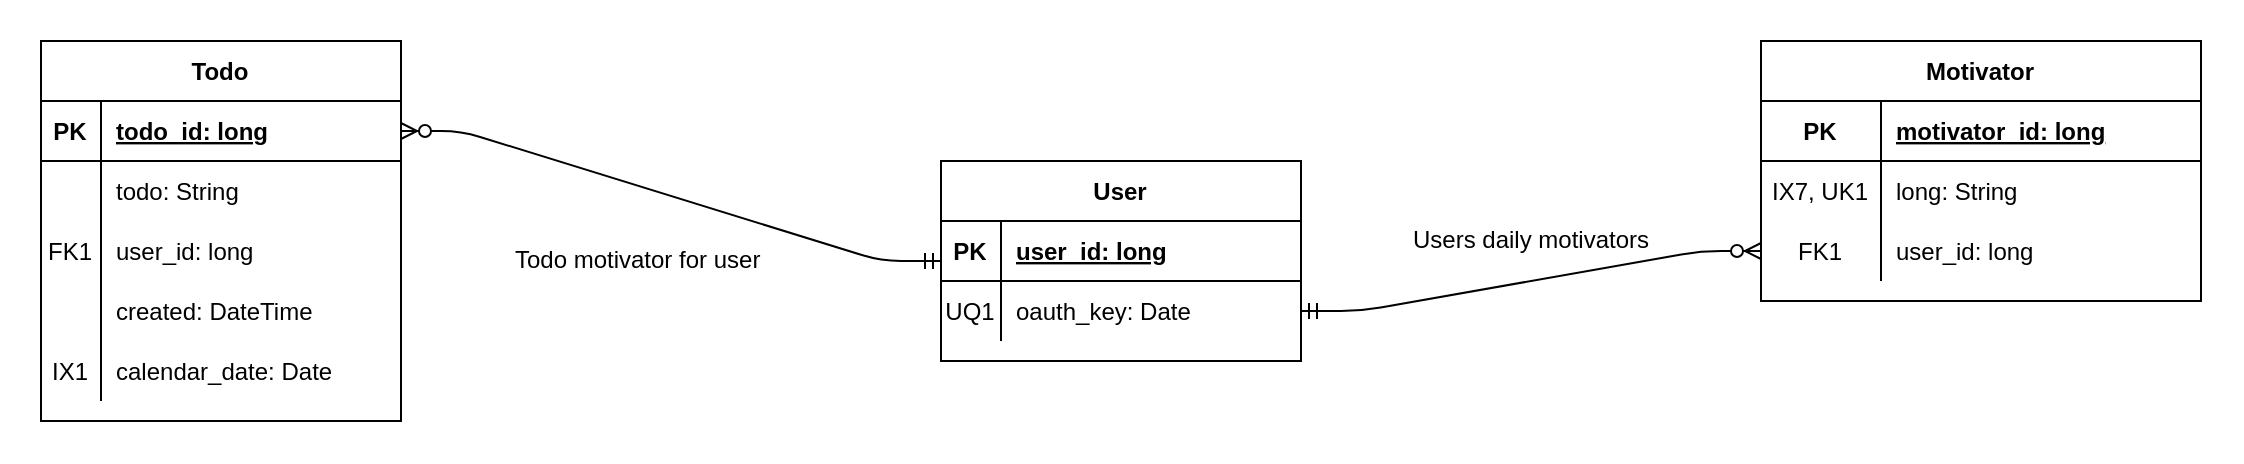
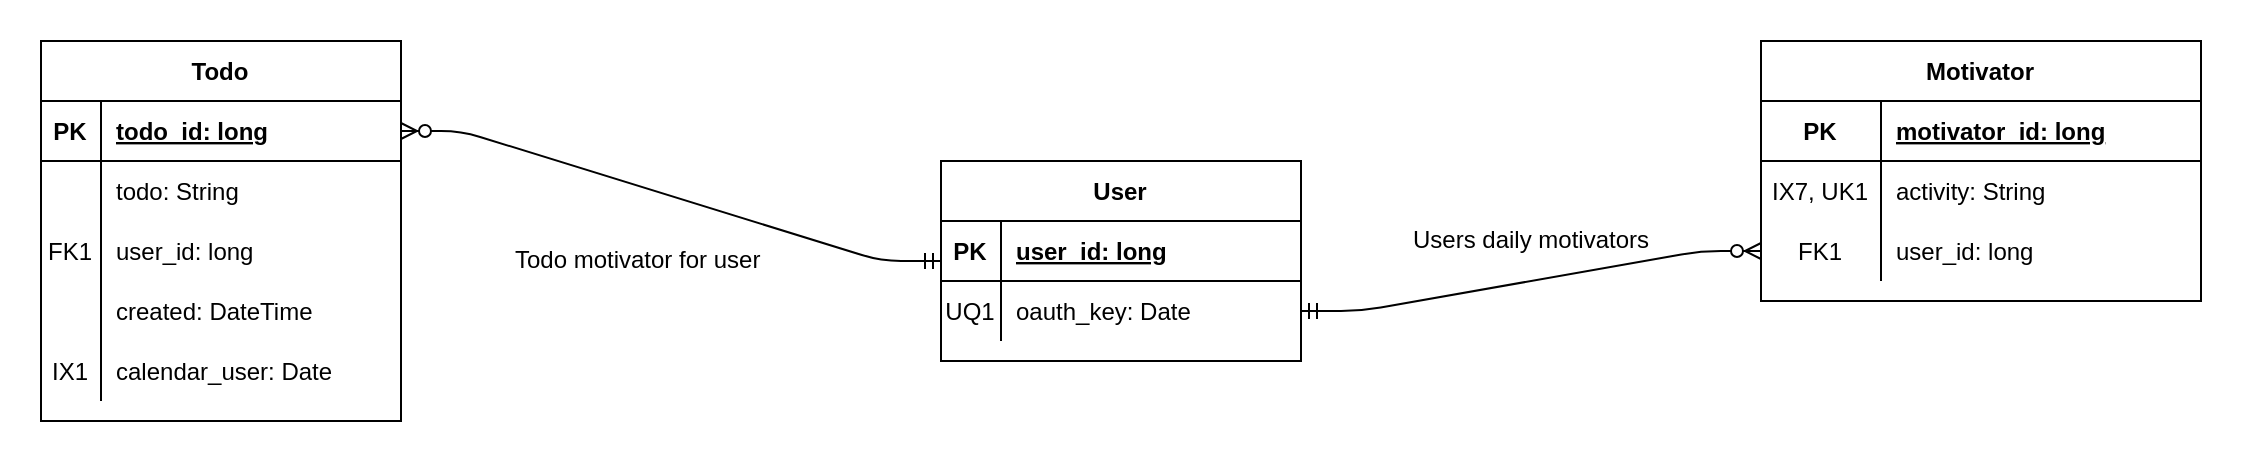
(1964, 192) -> (1988, 192)
(234, 372) -> (234, 372)
